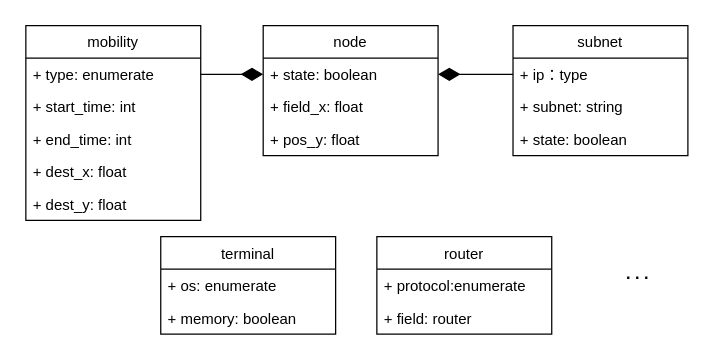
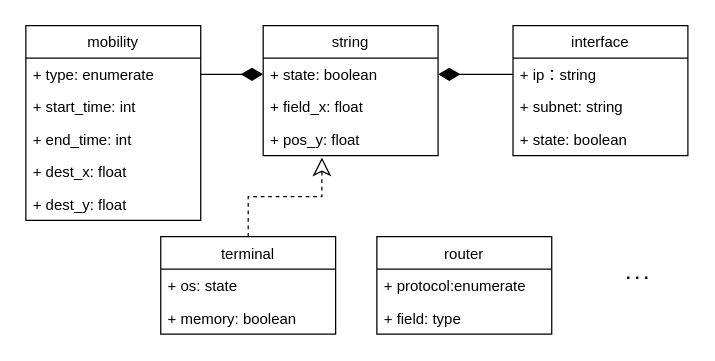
(350, 43) -> (350, 43)
(600, 43) -> (600, 43)
(557, 75) -> (564, 75)
none -> (278, 197)
(225, 286) -> (208, 286)
(437, 319) -> (429, 319)
